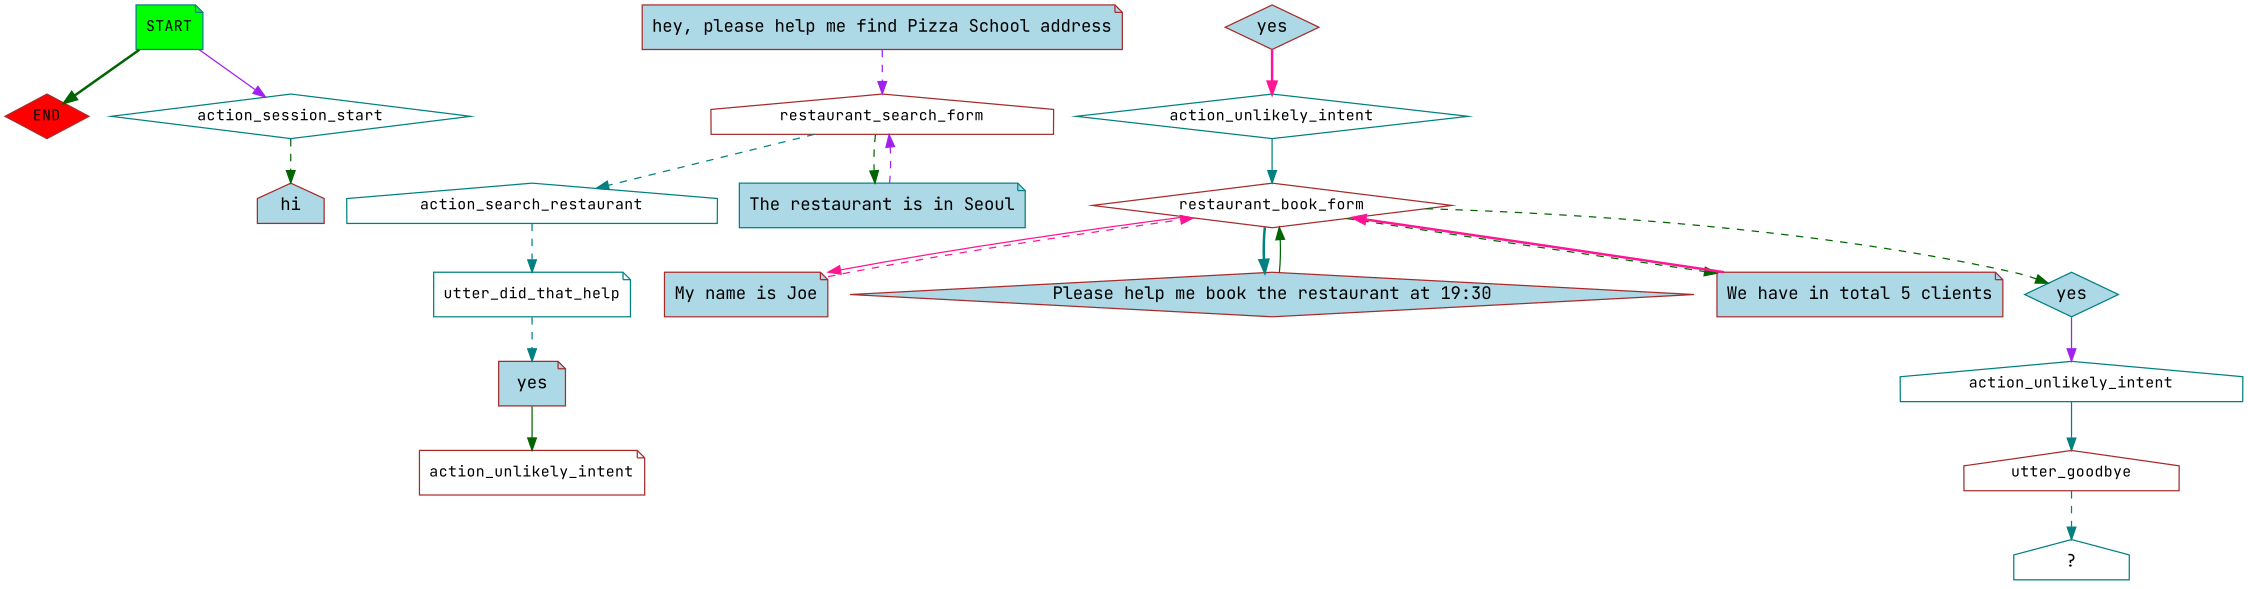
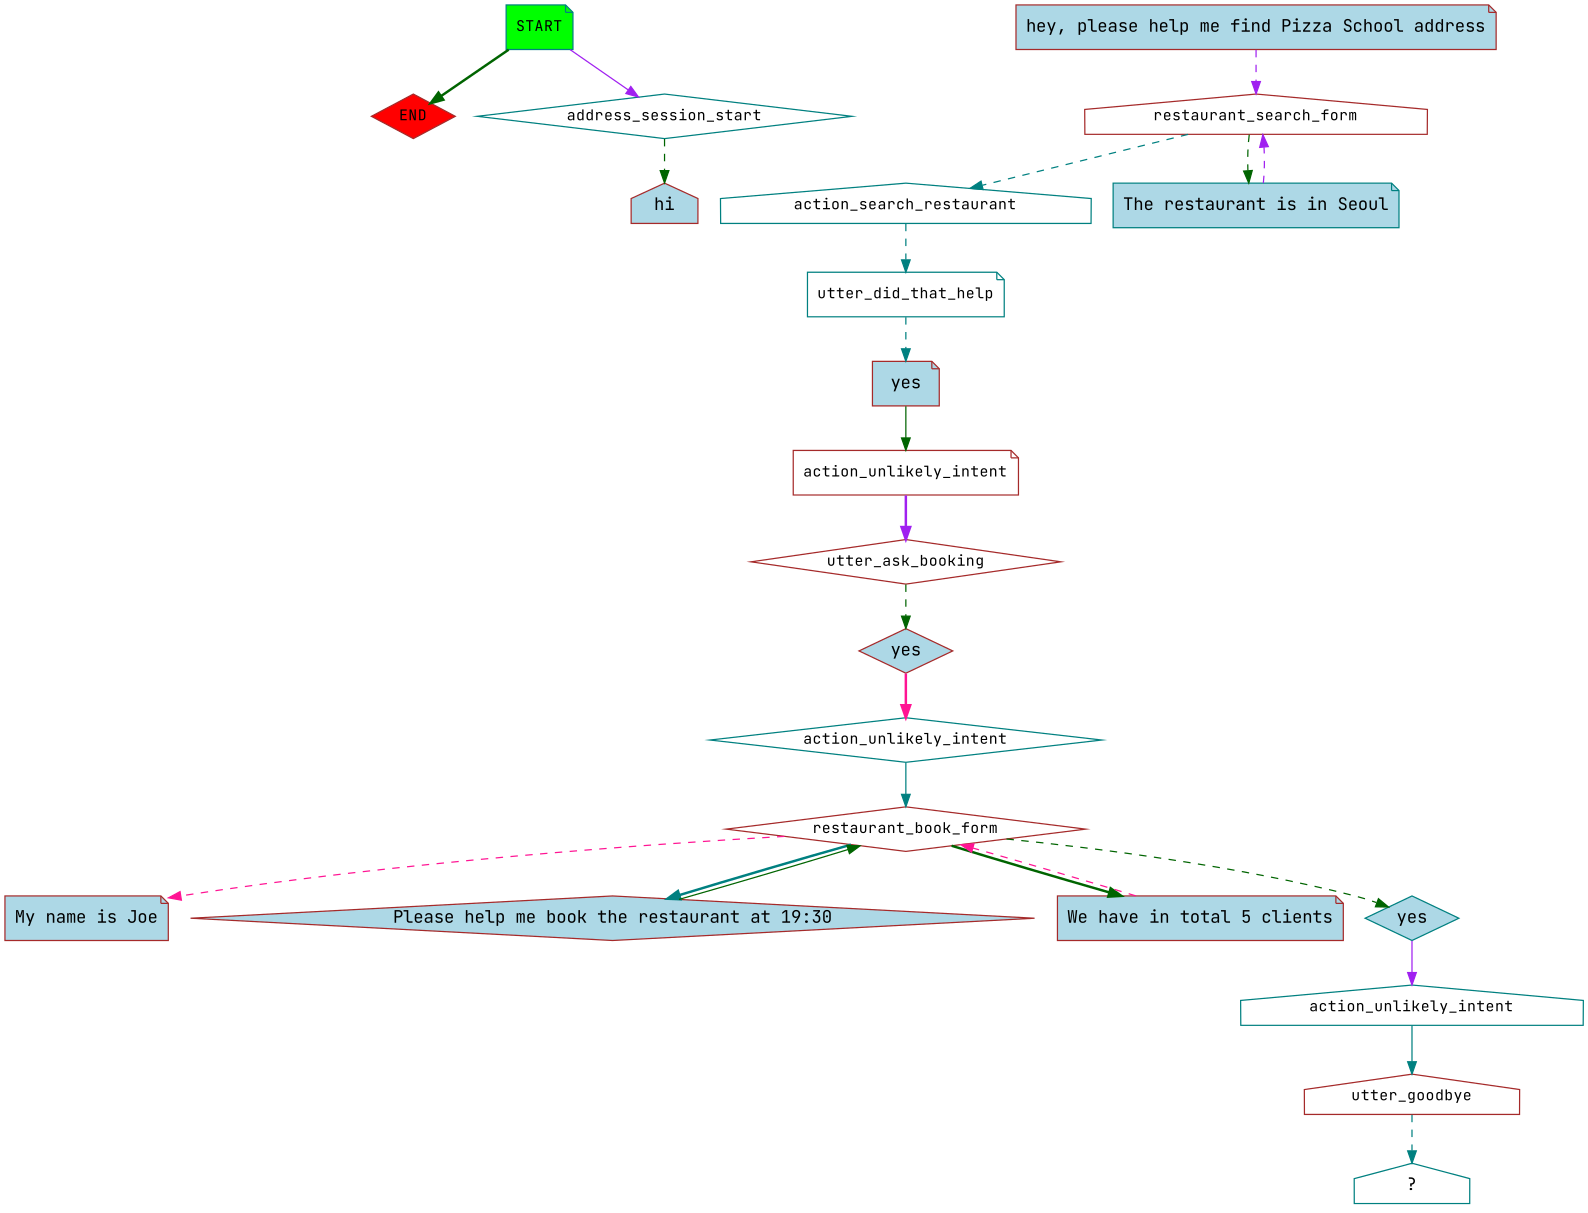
(291, 116) -> (665, 116)
(1012, 241) -> (482, 859)
(1525, 245) -> (1030, 869)
(1004, 246) -> none
(1545, 246) -> (1054, 872)
none -> (906, 562)
